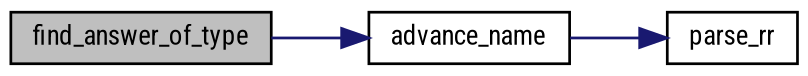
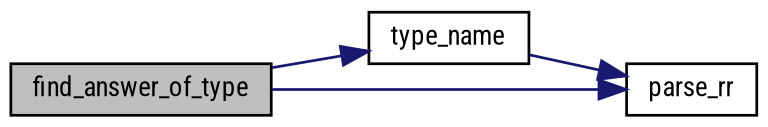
(469, 38) -> (449, 38)
none -> (435, 90)
